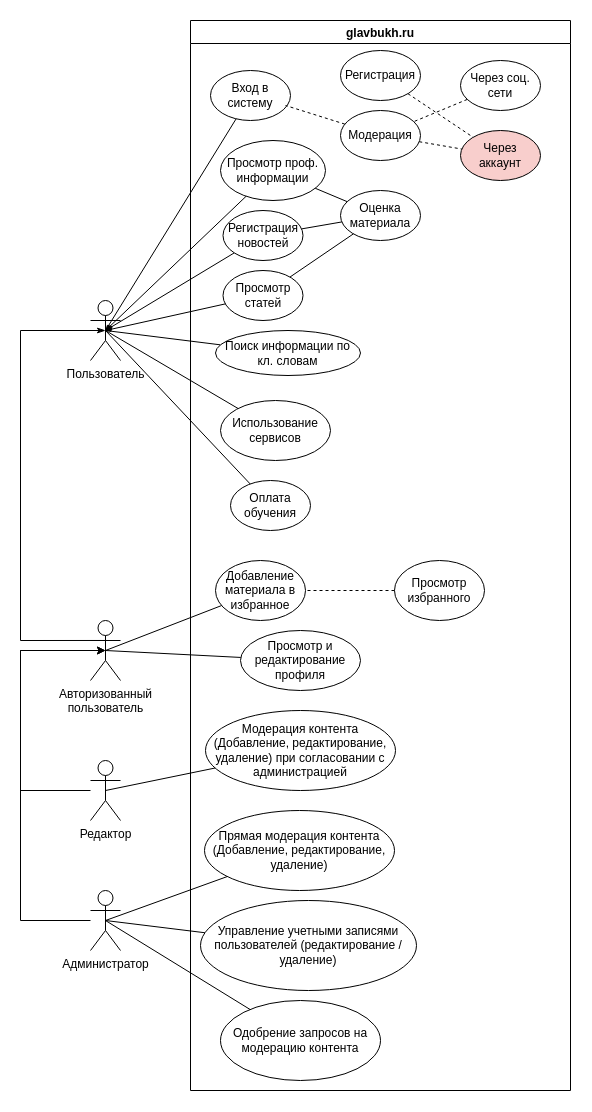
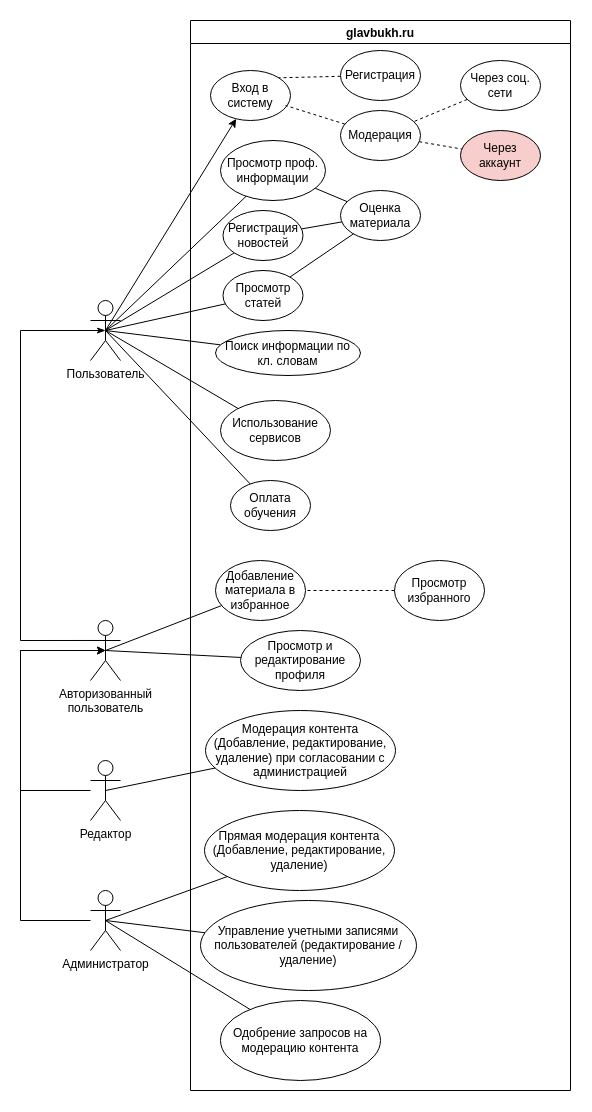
(440, 115) -> (310, 77)
(233, 123) -> (232, 126)
(113, 326) -> (112, 326)
